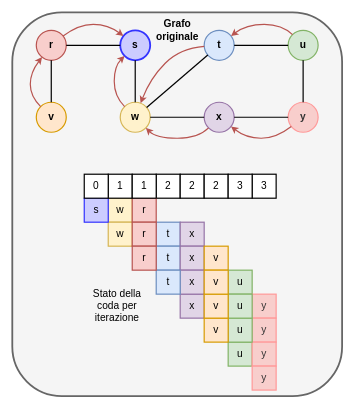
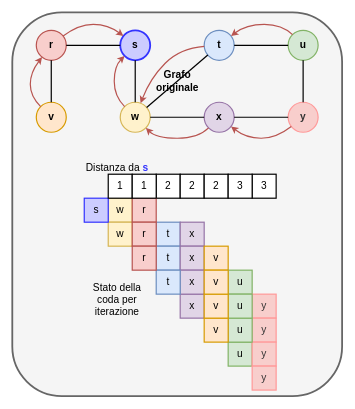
(177, 30) -> (177, 81)
none -> (117, 168)
(96, 186) -> none
(117, 306) -> (117, 300)
